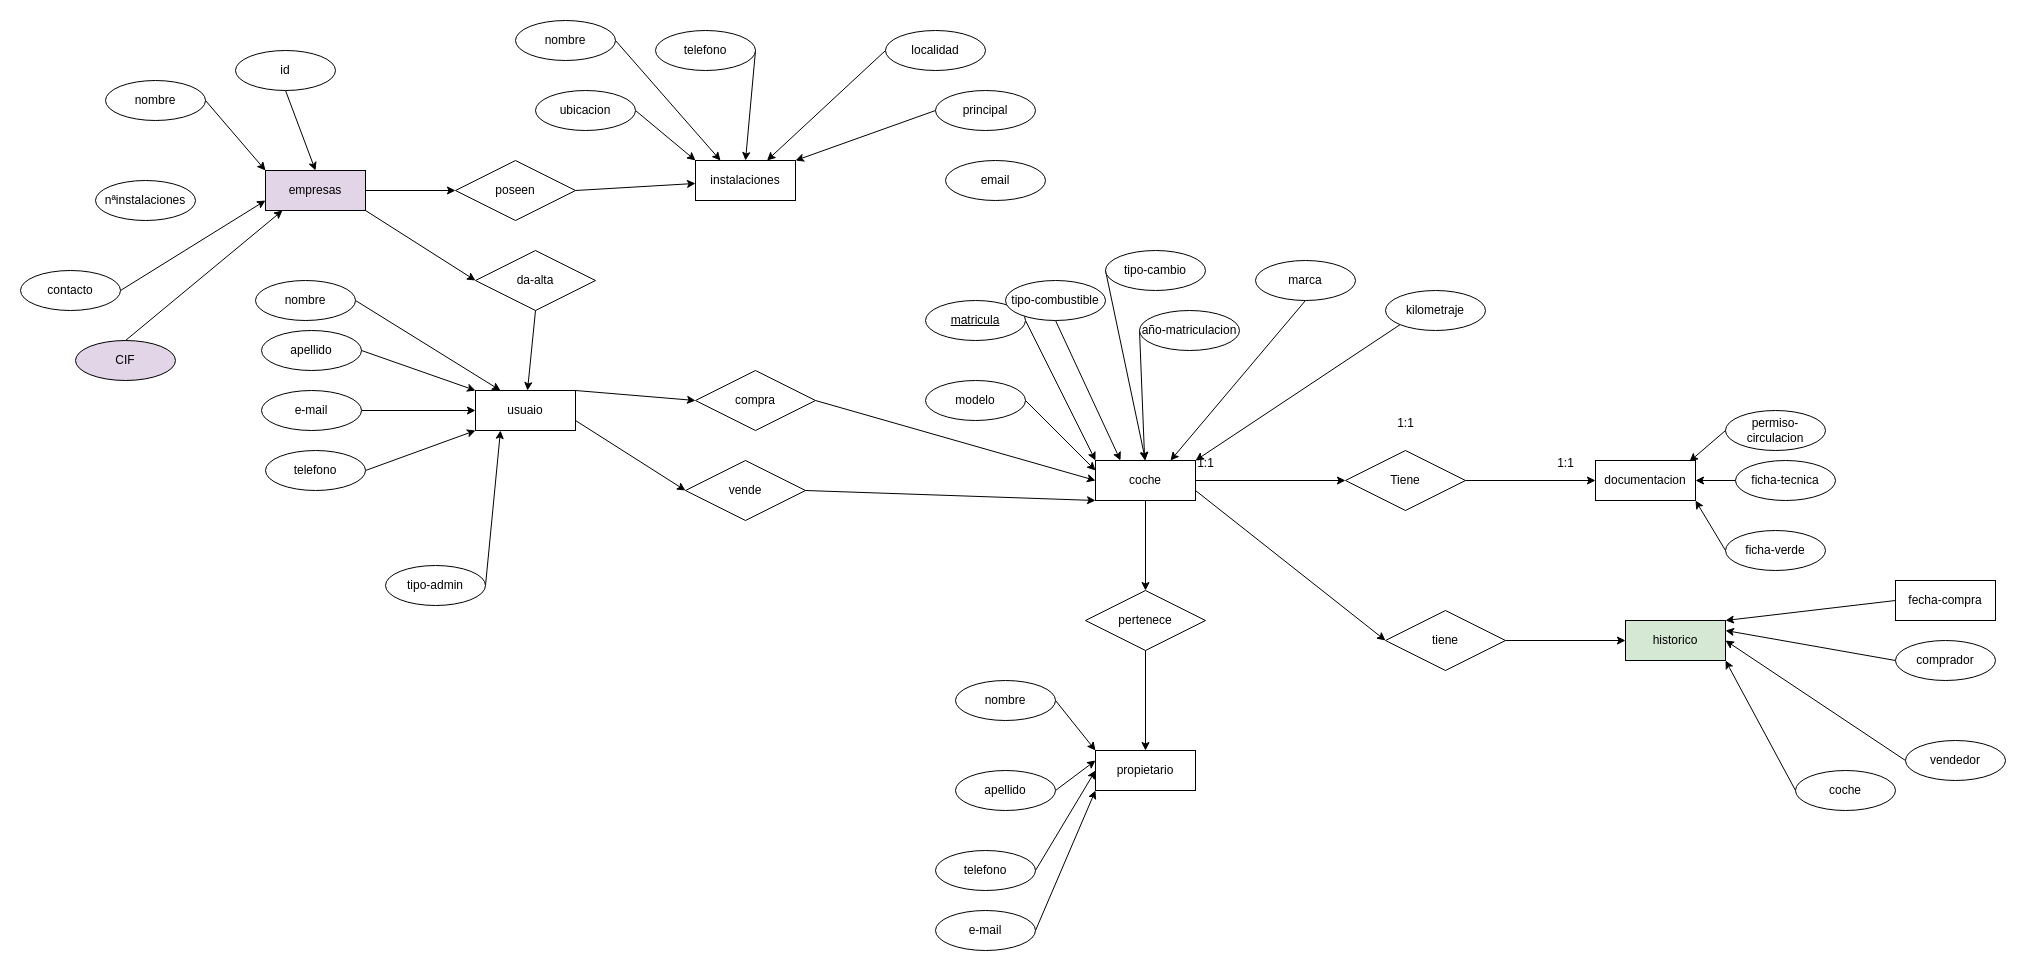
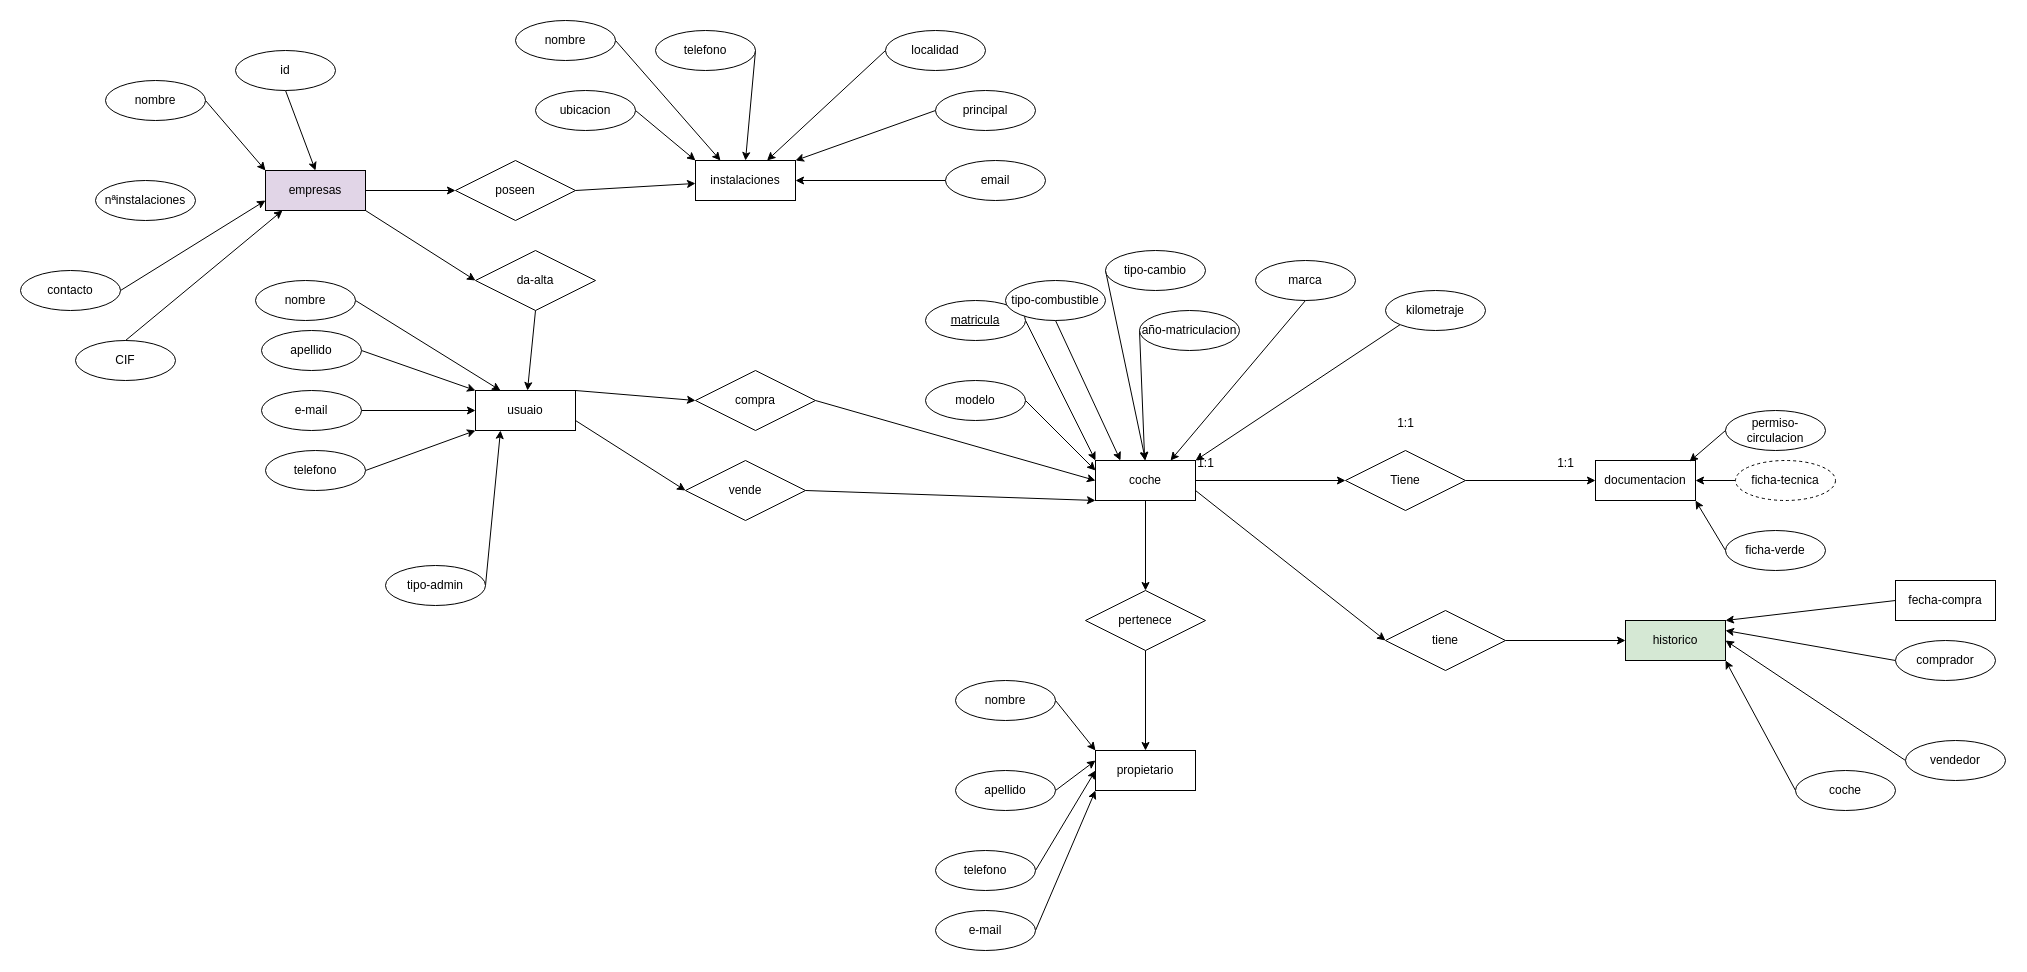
none -> (874, 181)
(126, 361) -> (126, 361)
(1786, 481) -> (1786, 481)
